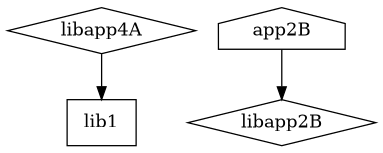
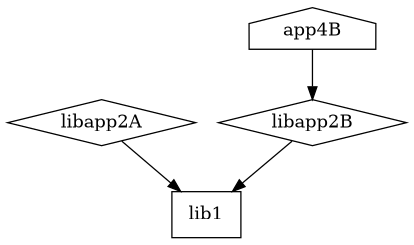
(102, 31) -> (102, 123)
(282, 31) -> (312, 31)
none -> (267, 162)
